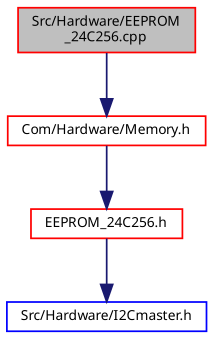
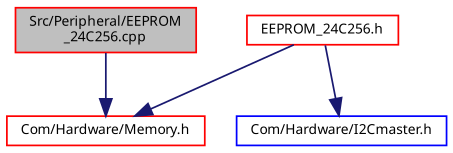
(107, 30) -> (106, 30)
(107, 168) -> (222, 77)
(107, 317) -> (342, 131)
